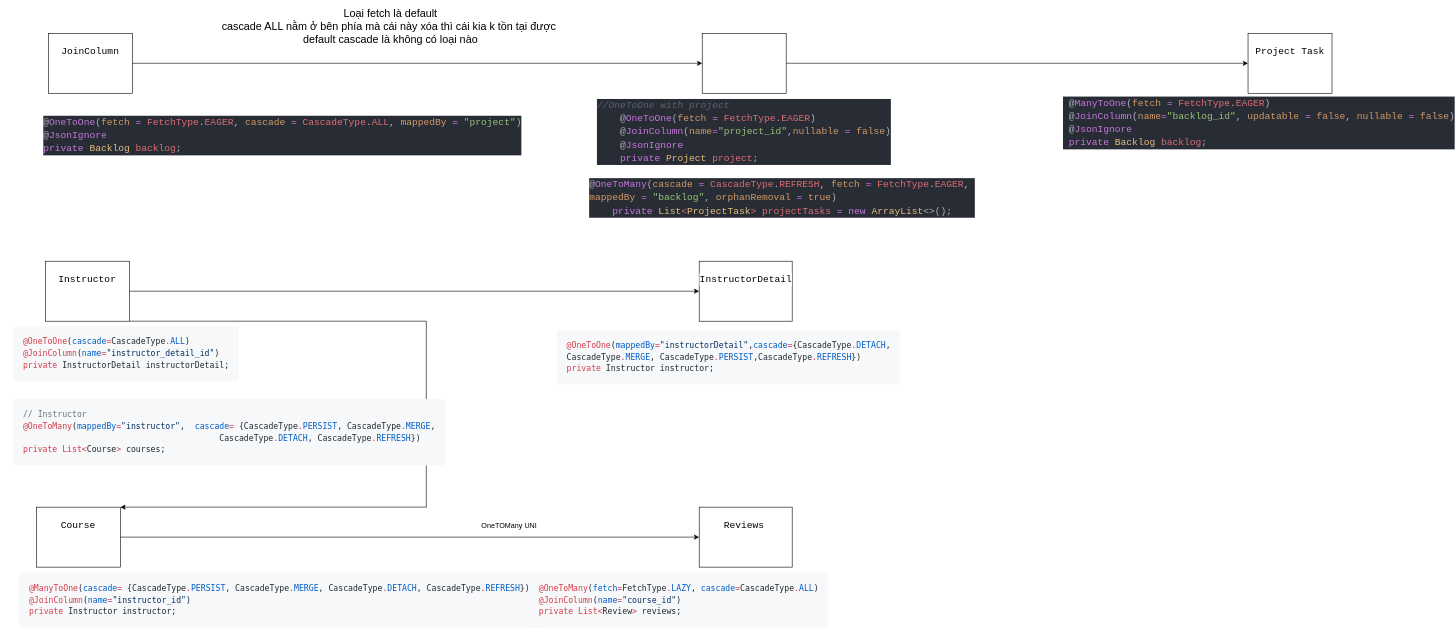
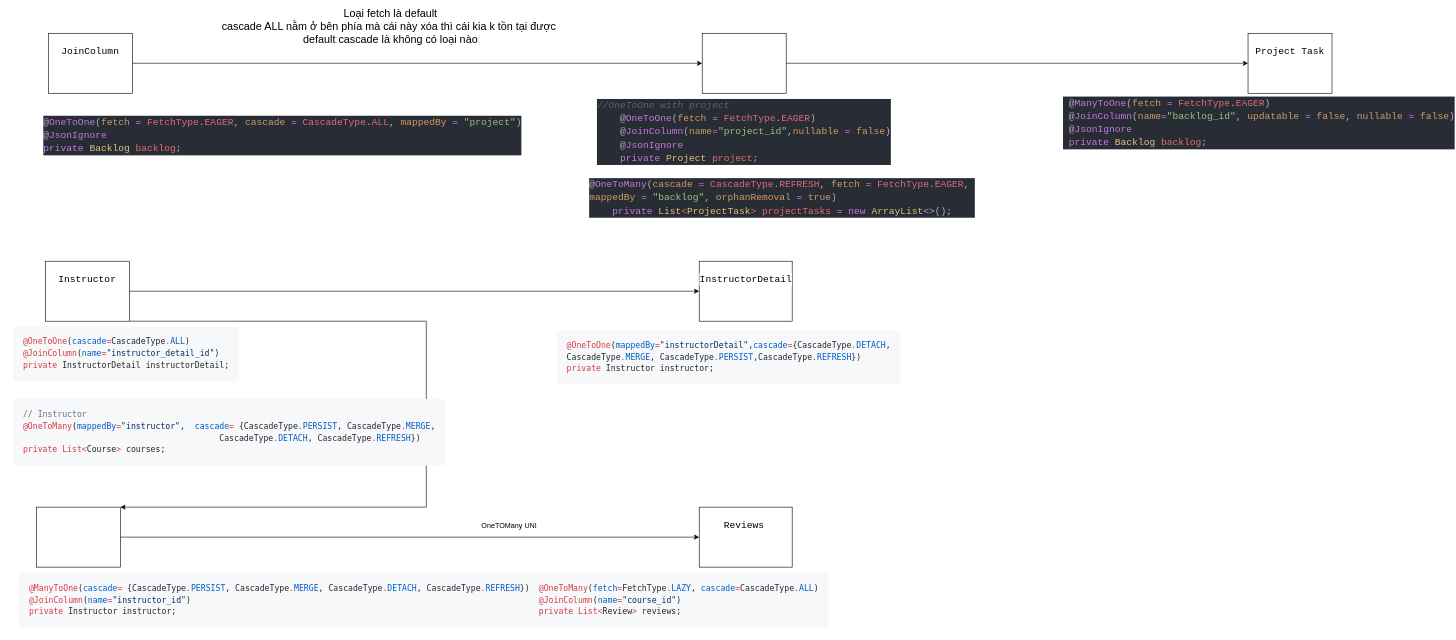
(78, 525) -> none
